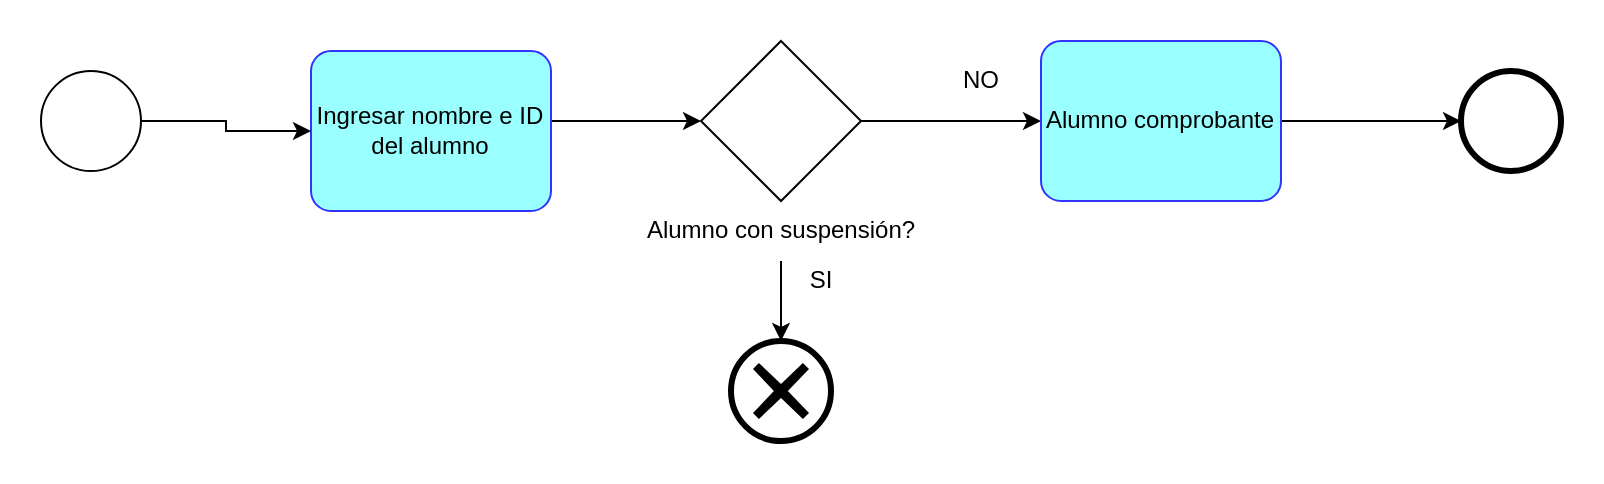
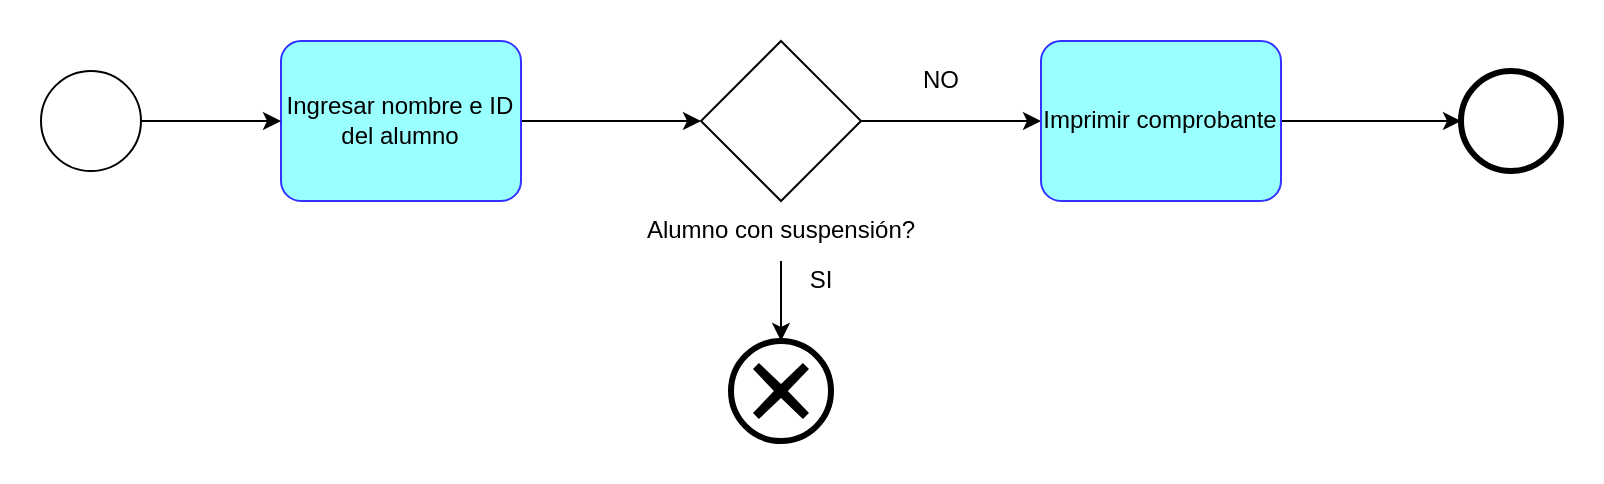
(981, 81) -> (941, 81)
(1161, 121) -> (1161, 121)
(431, 131) -> (401, 121)
